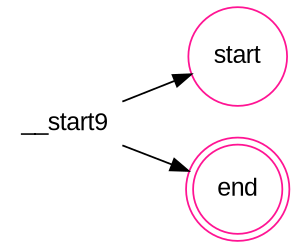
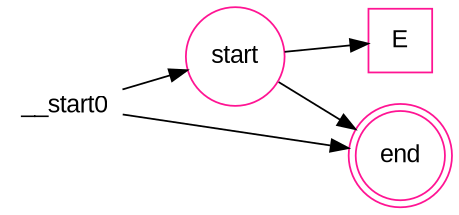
none -> (400, 41)
none -> (309, 101)
(65, 124) -> (65, 106)
